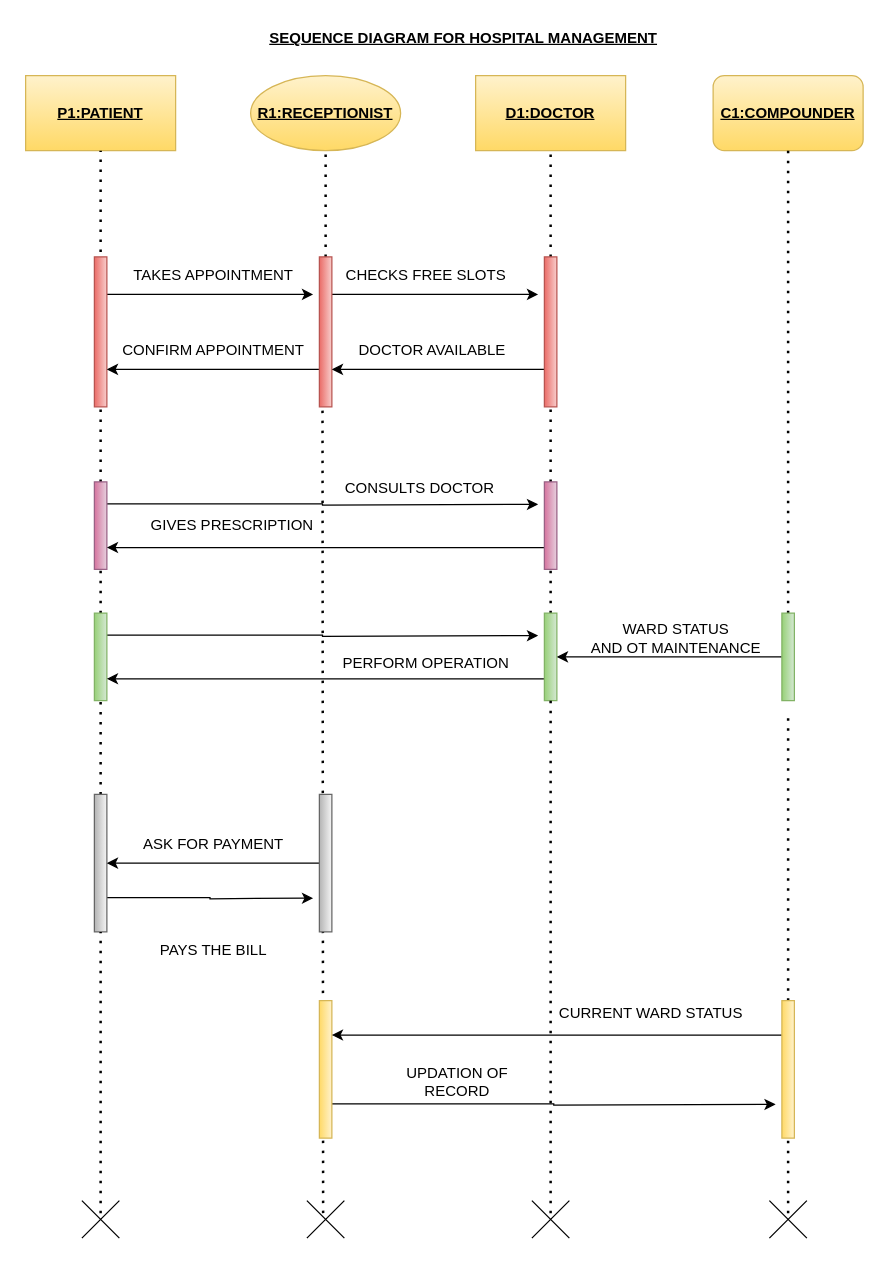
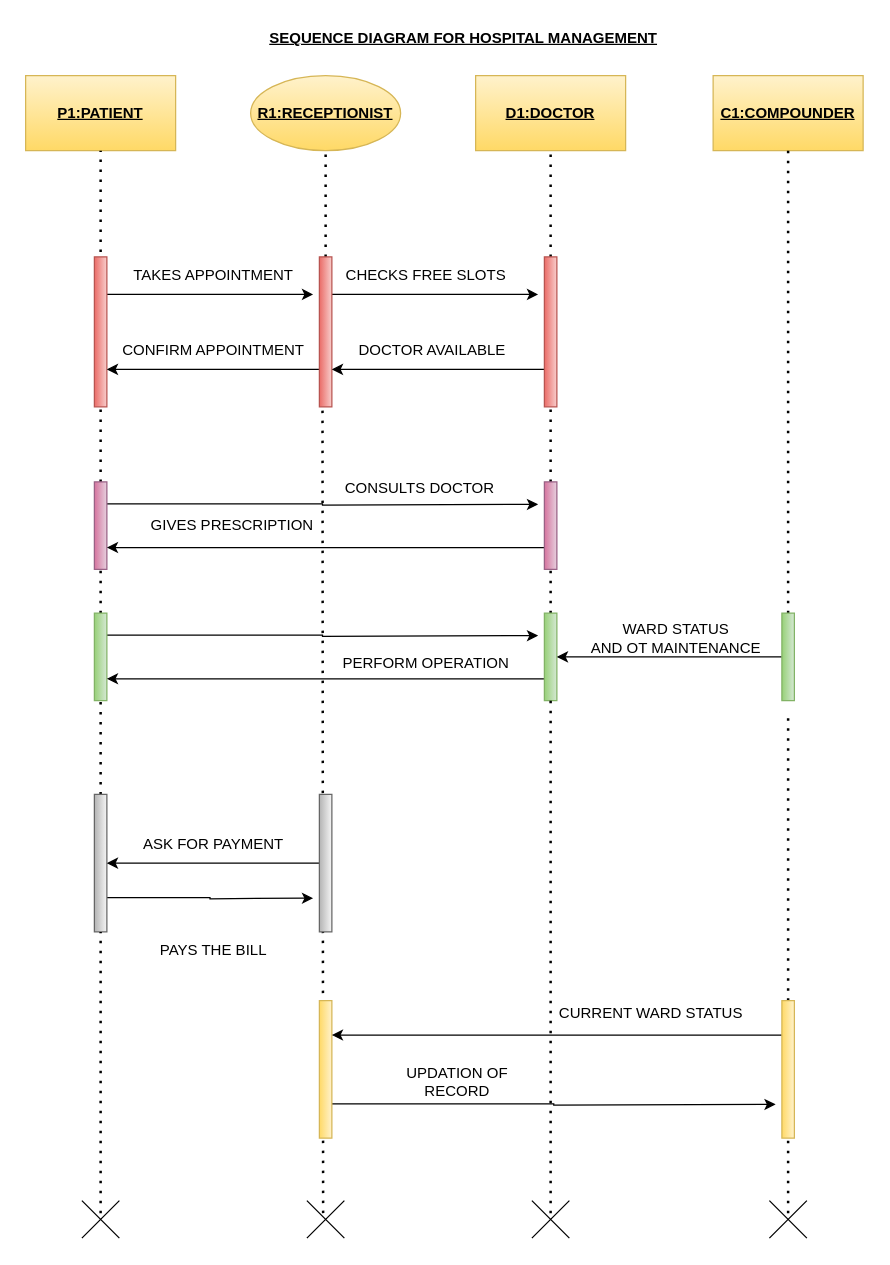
(788, 113) -> (788, 113)
